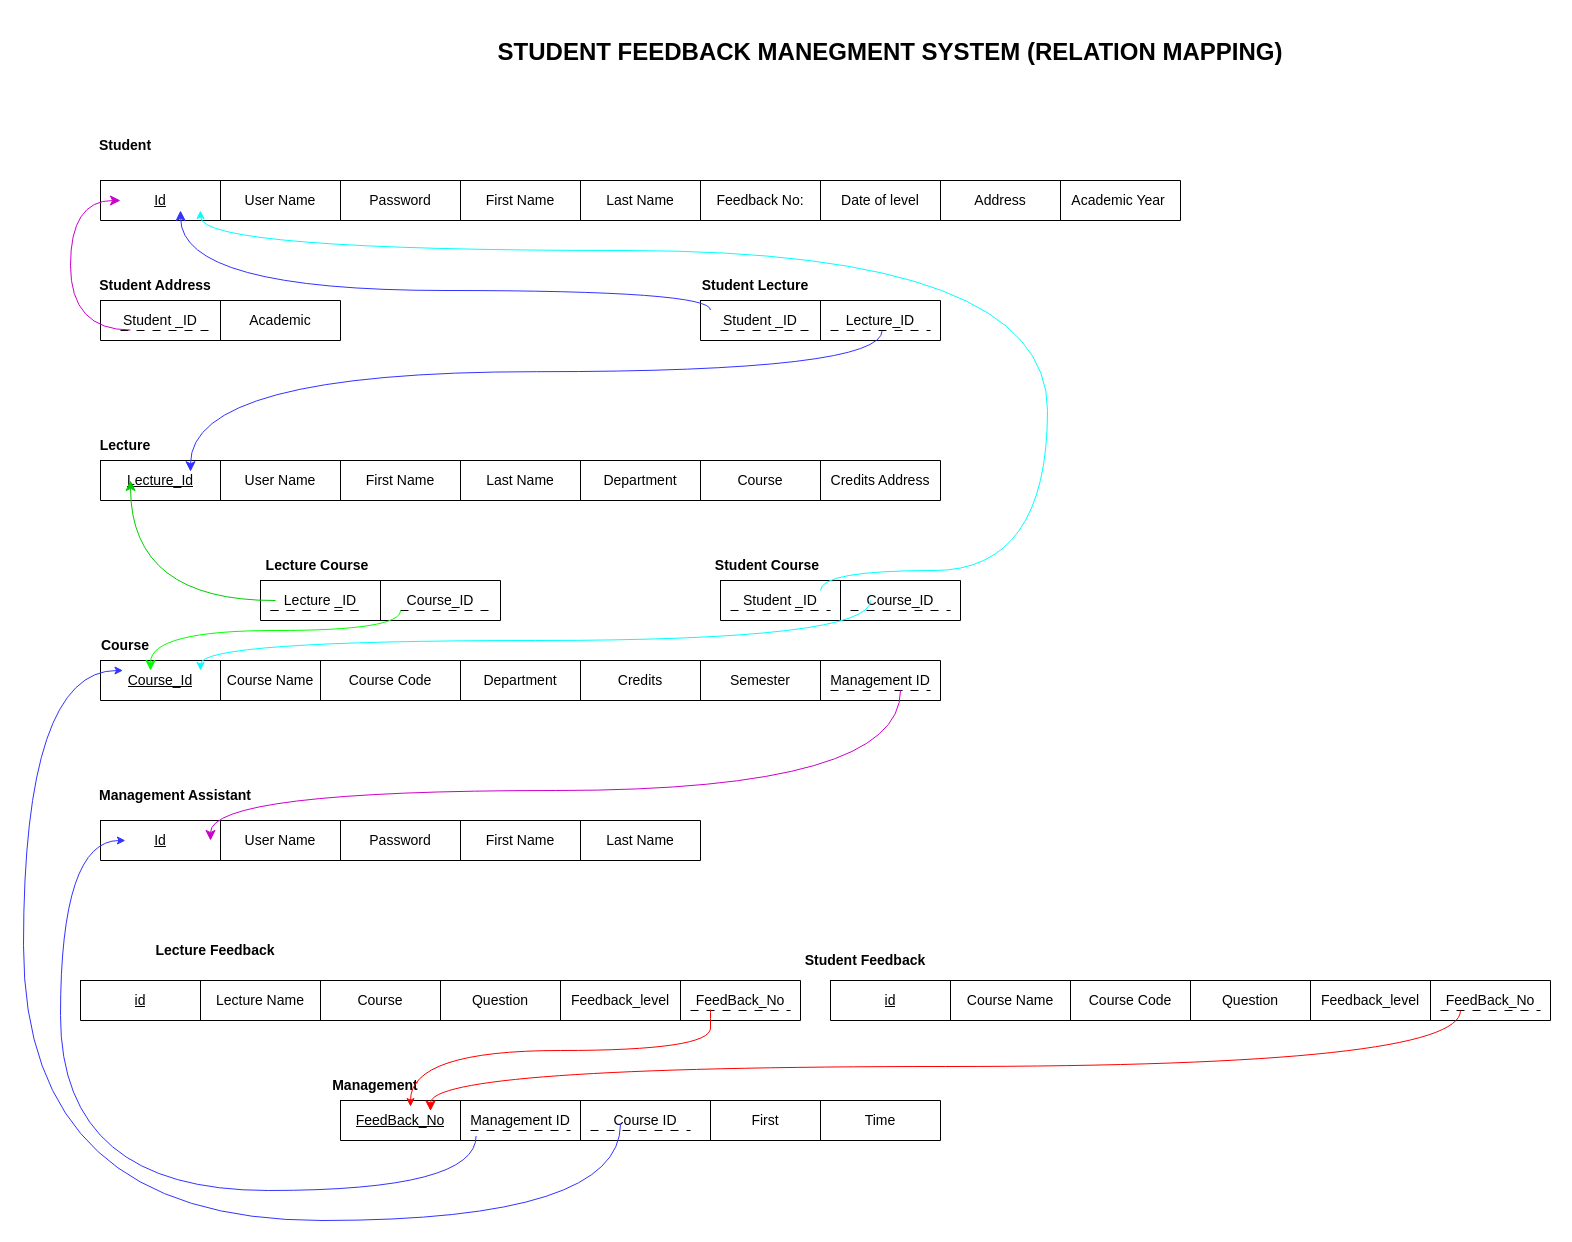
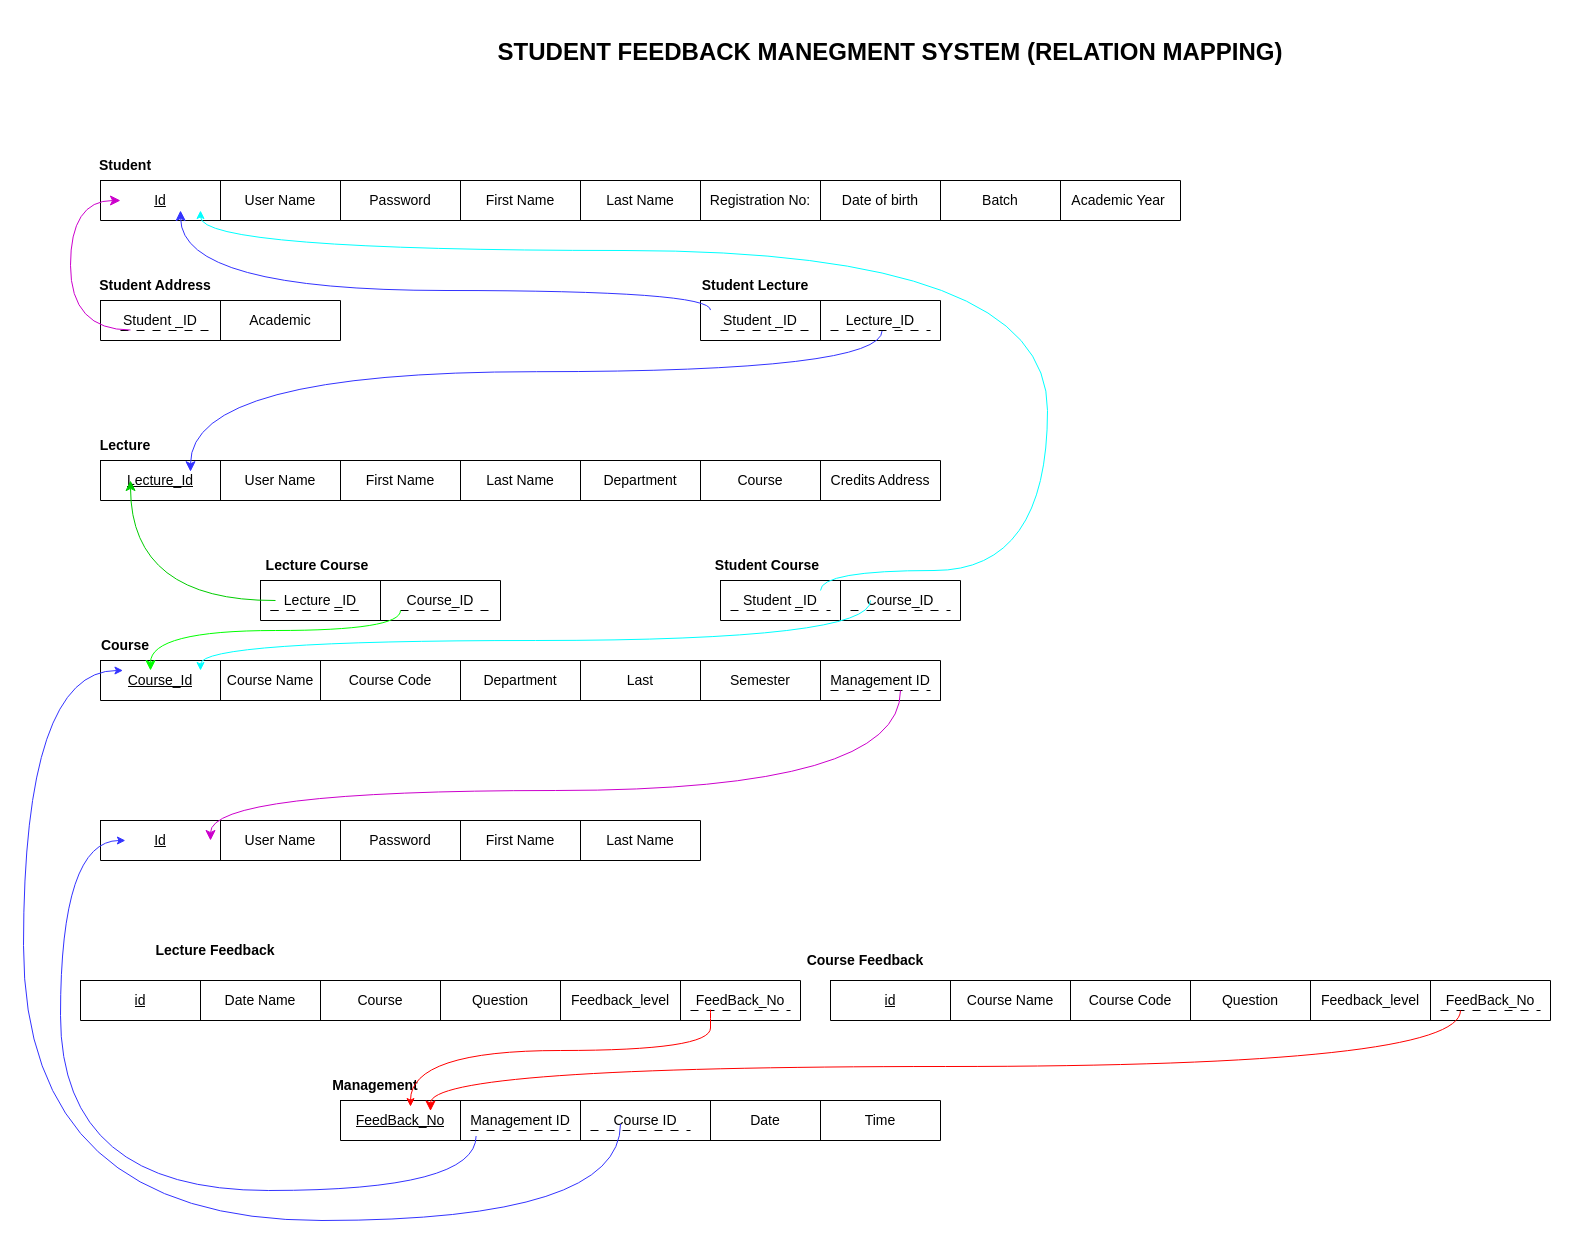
(126, 146) -> (126, 166)
(761, 201) -> (761, 201)
(881, 201) -> (881, 201)
(1001, 201) -> (1001, 201)
(641, 681) -> (641, 681)
(176, 796) -> none
(866, 961) -> (866, 961)
(261, 1001) -> (261, 1001)
(766, 1121) -> (766, 1121)
